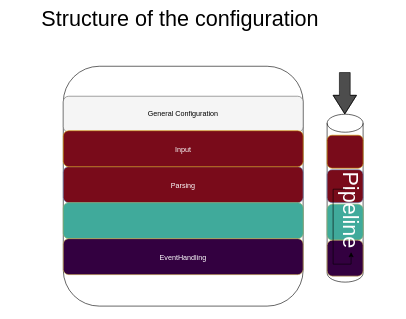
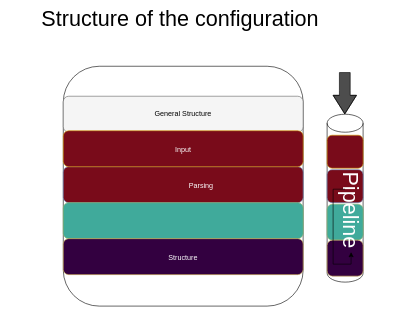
(183, 114) -> (183, 114)
(183, 186) -> (201, 186)
(183, 258) -> (183, 258)
